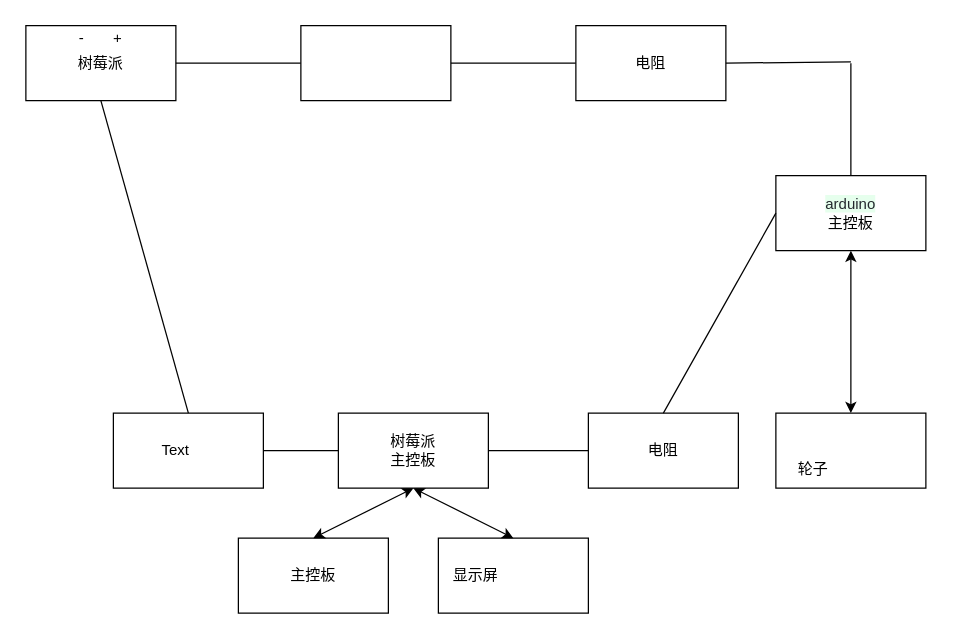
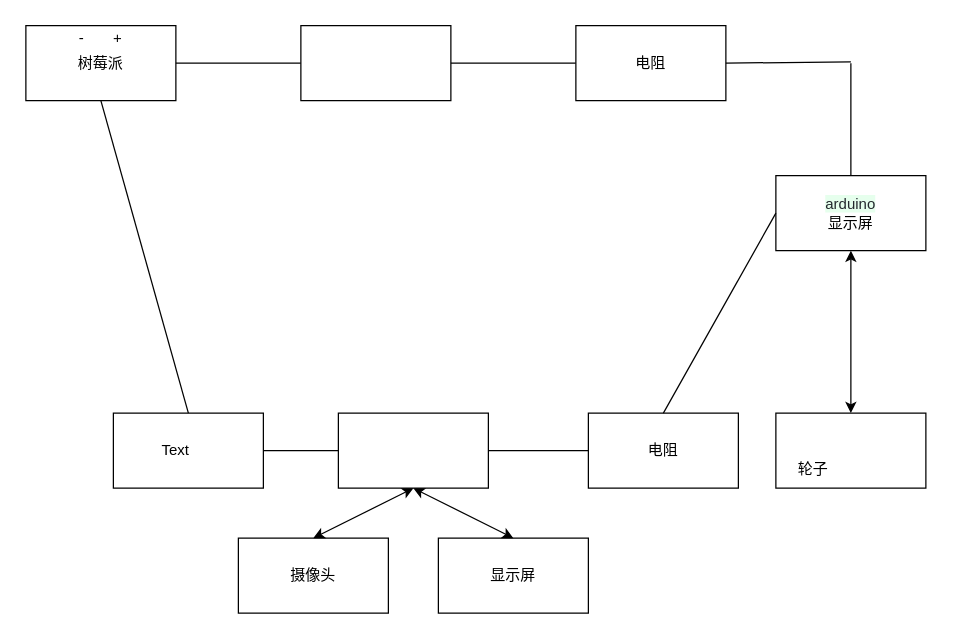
(851, 213) -> (851, 213)
(413, 451) -> none
(313, 576) -> (313, 576)
(476, 576) -> (513, 576)
